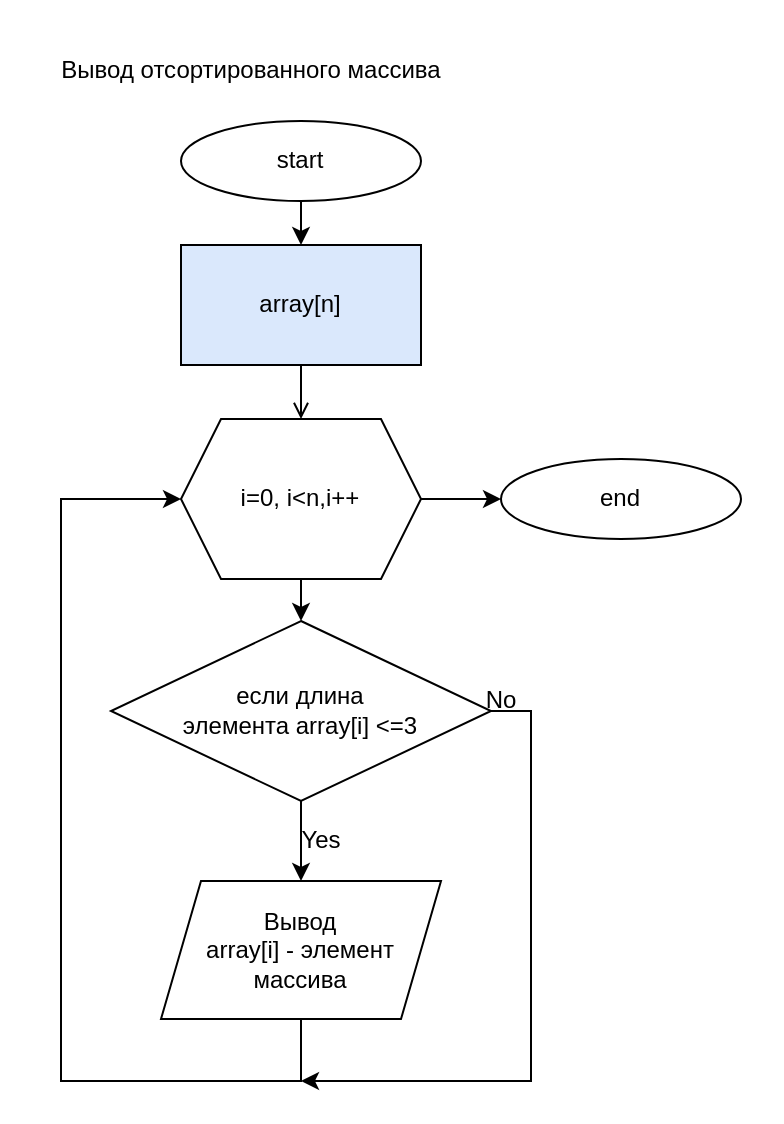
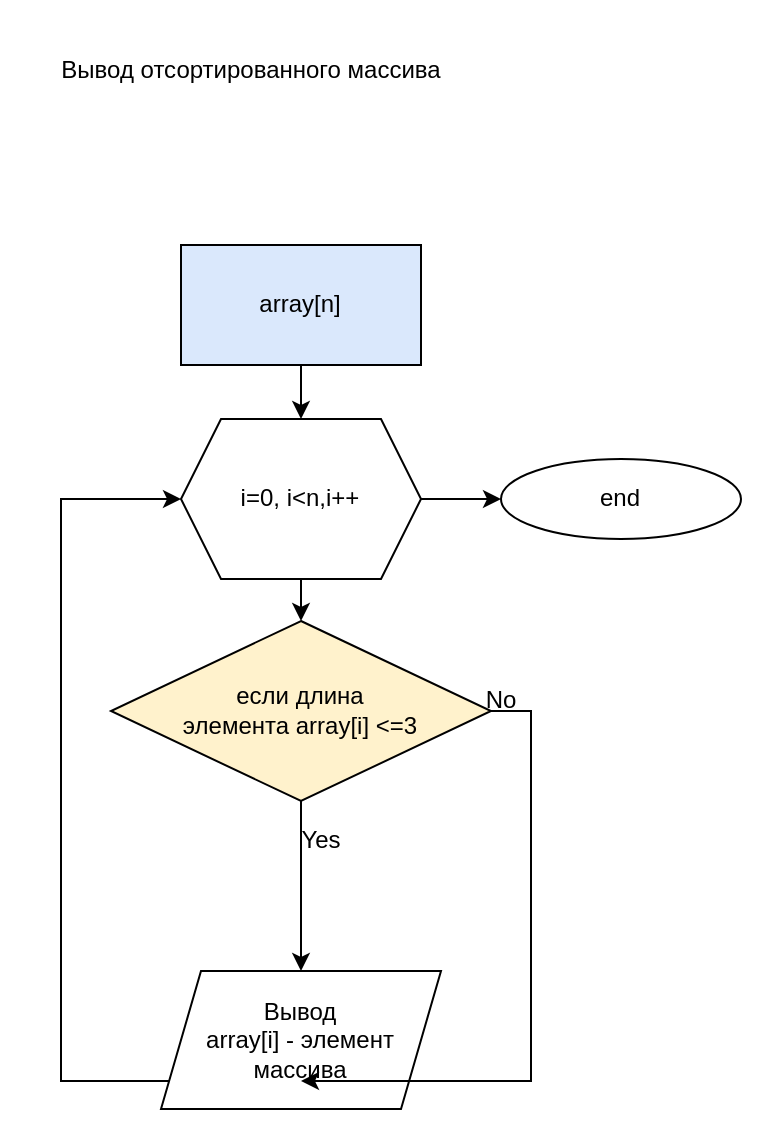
(301, 161) -> none
(301, 230) -> none
(301, 407) -> (301, 404)
(301, 711) -> (301, 711)
(301, 950) -> (301, 1040)
